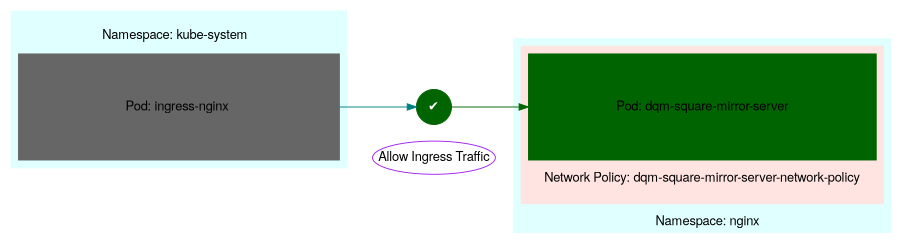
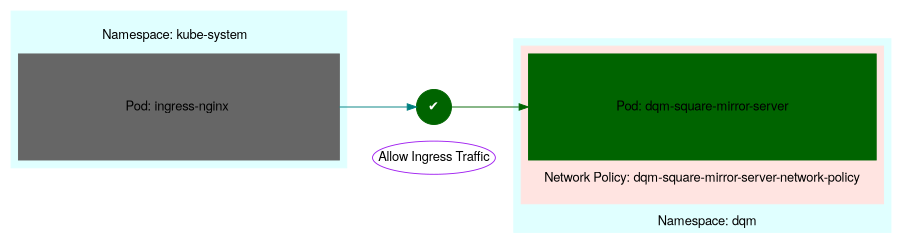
(702, 222) -> (702, 222)
